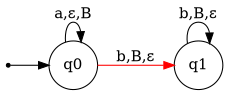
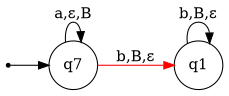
(73, 65) -> (73, 65)
